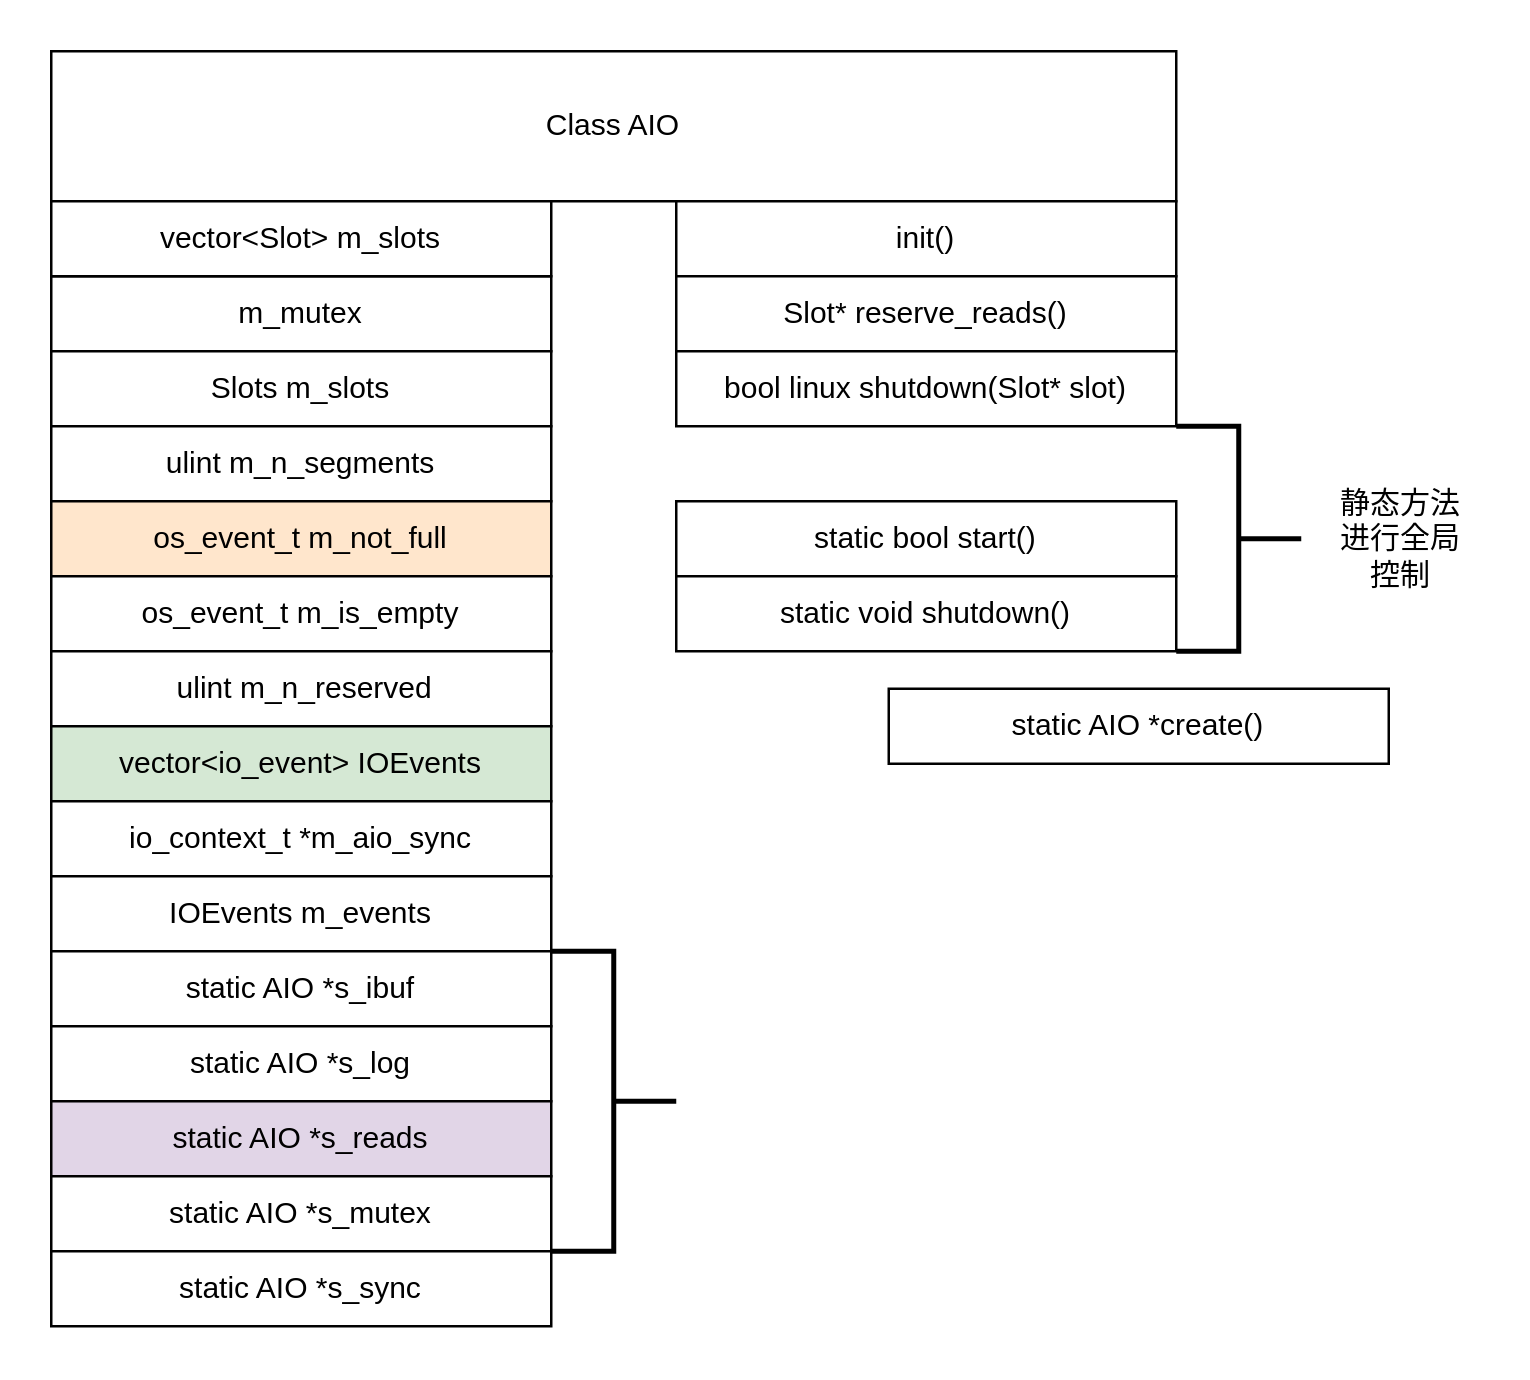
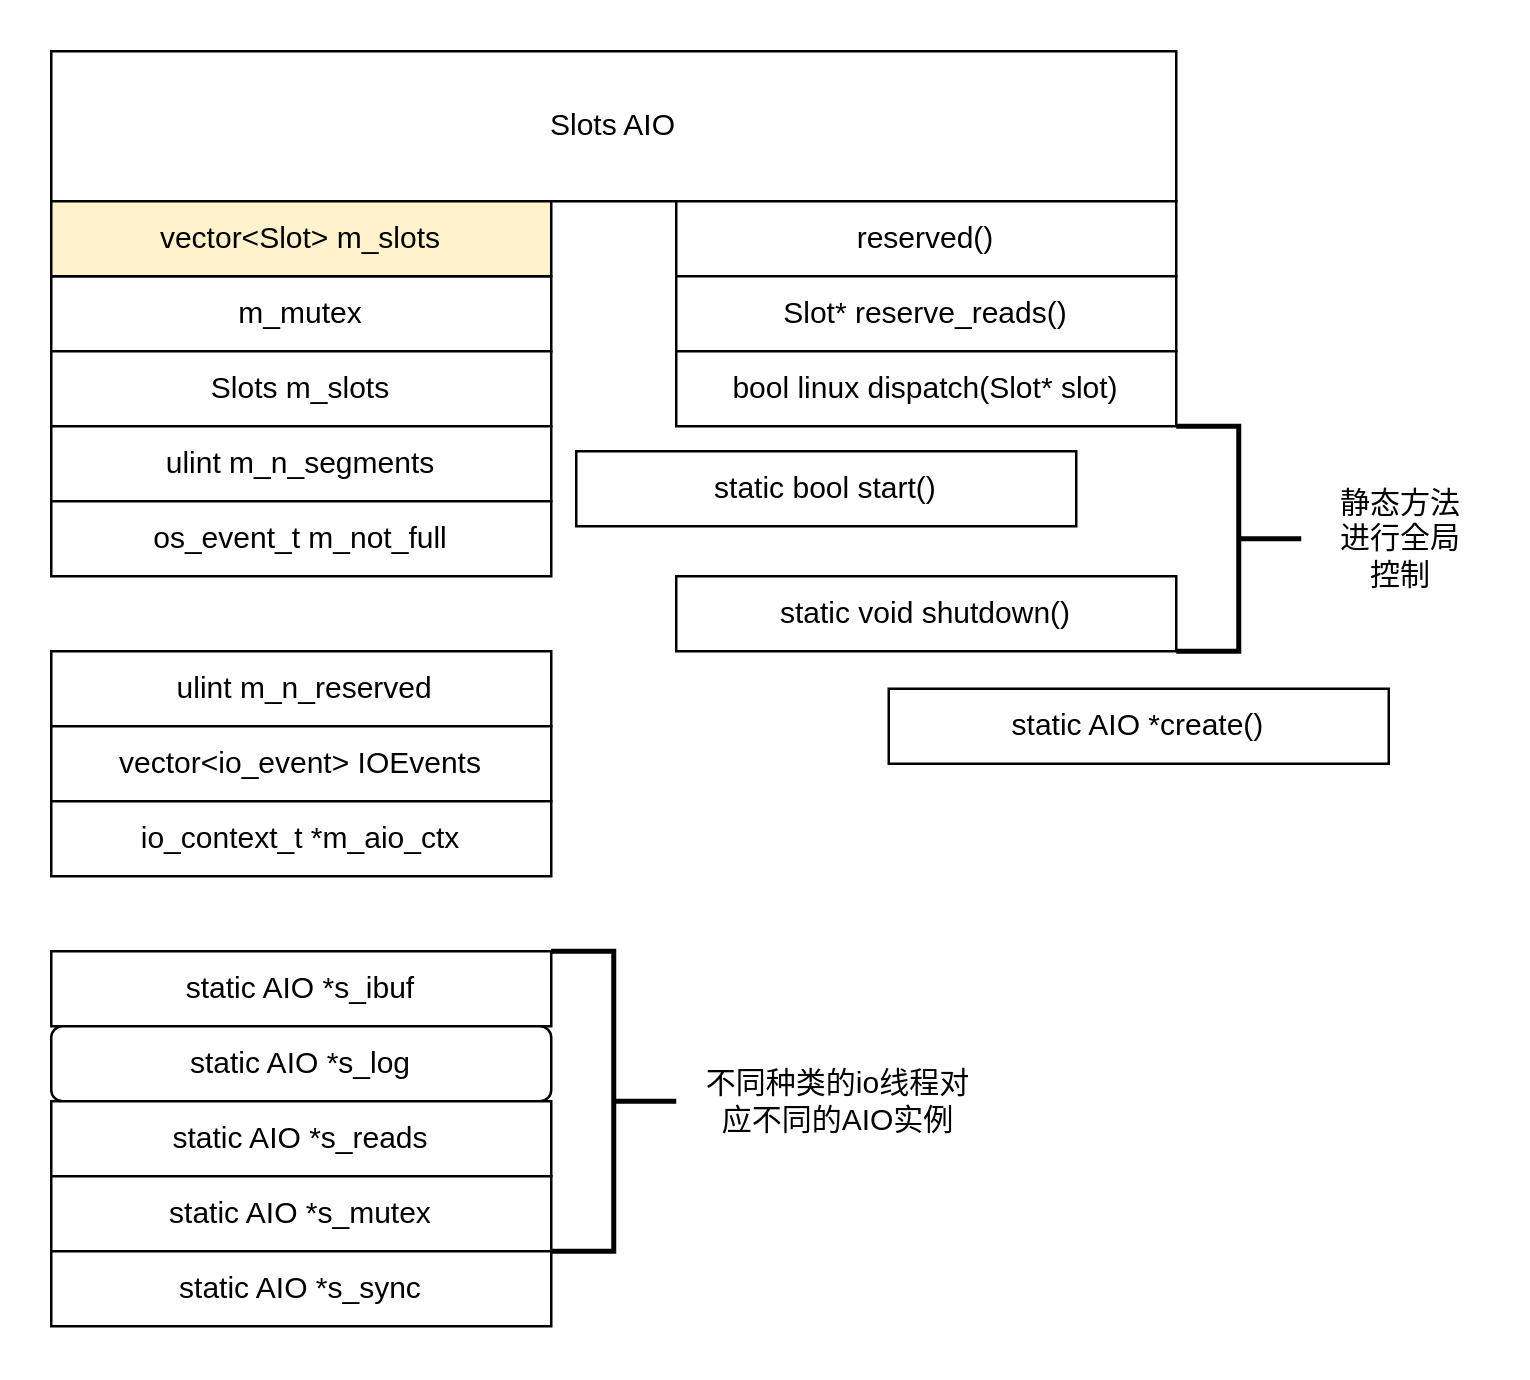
(614, 126) -> (614, 126)
(301, 239) -> (301, 239)
(926, 239) -> (926, 239)
(926, 389) -> (926, 389)
(301, 539) -> (301, 539)
(926, 539) -> (826, 489)
(301, 614) -> none
(301, 764) -> (301, 764)
(301, 839) -> (301, 839)
(301, 914) -> none
(301, 1064) -> (301, 1064)
none -> (839, 1101)
(301, 1139) -> (301, 1139)
